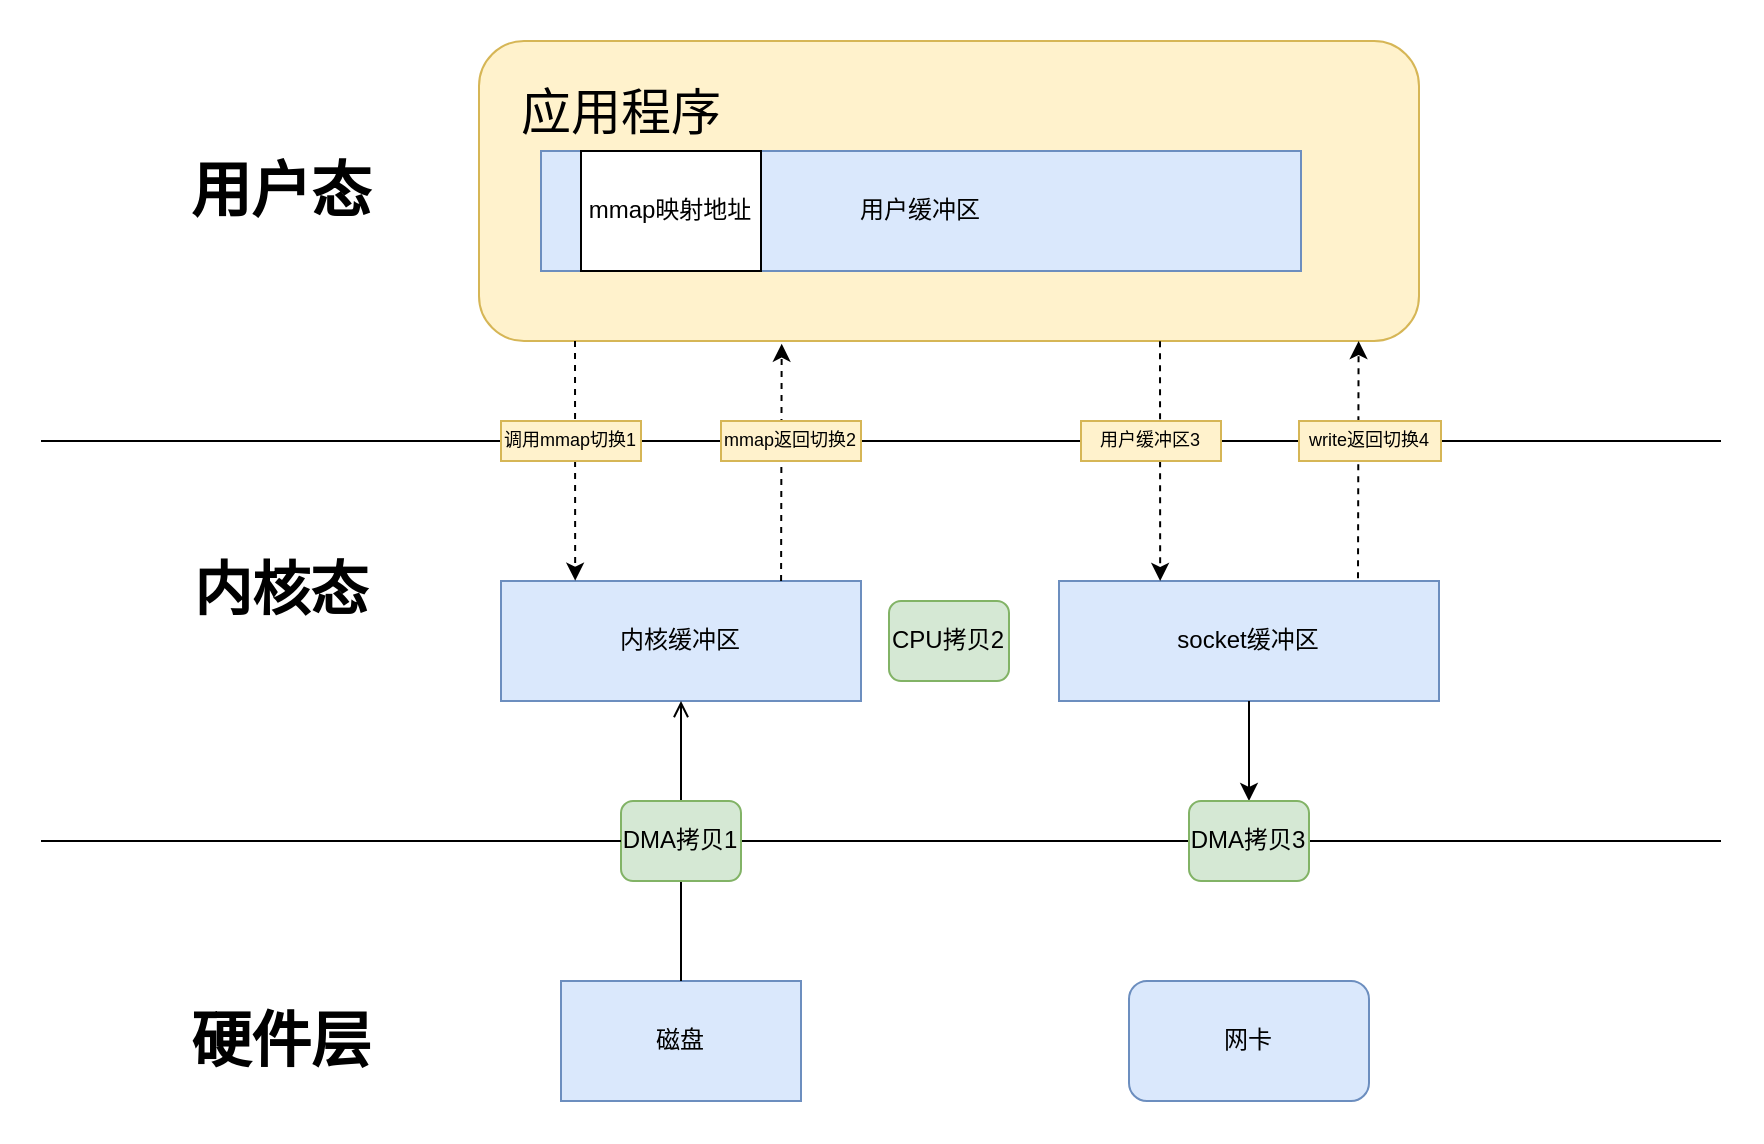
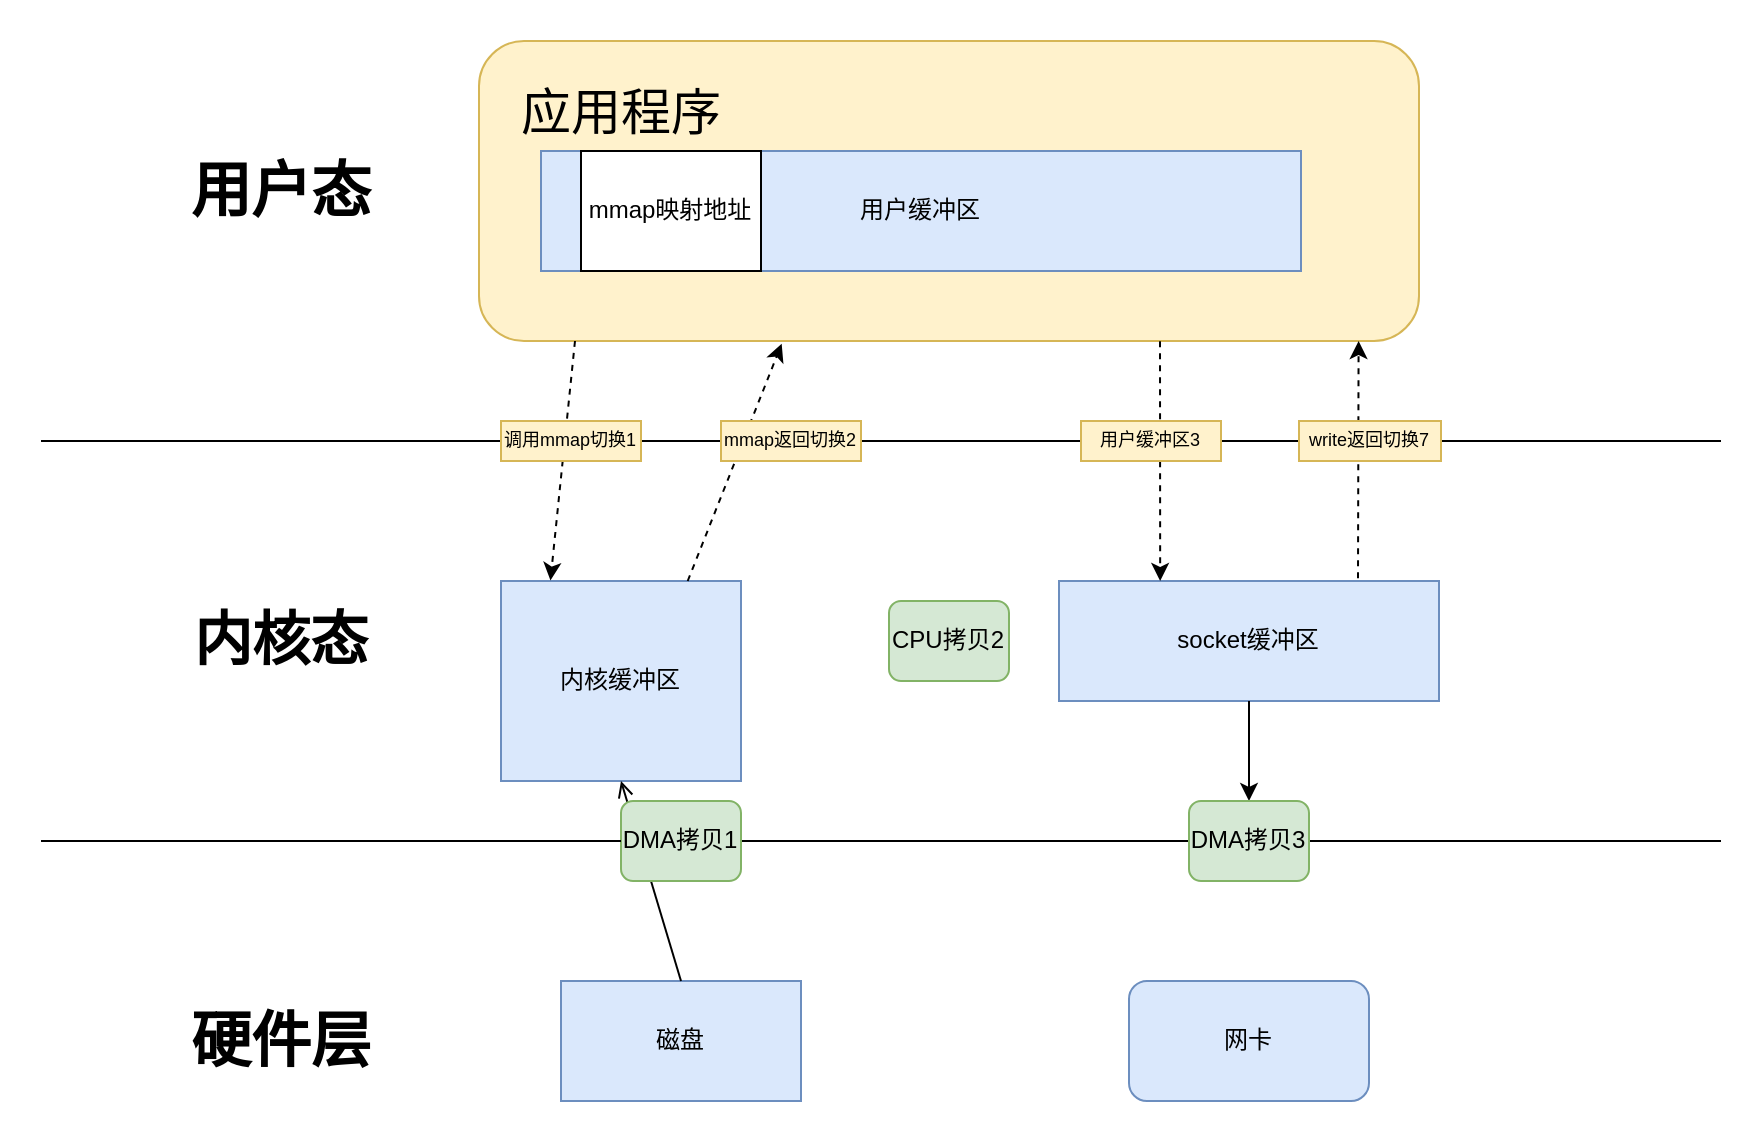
(1370, 441) -> (1370, 441)
(281, 591) -> (281, 641)
(681, 641) -> (621, 681)
